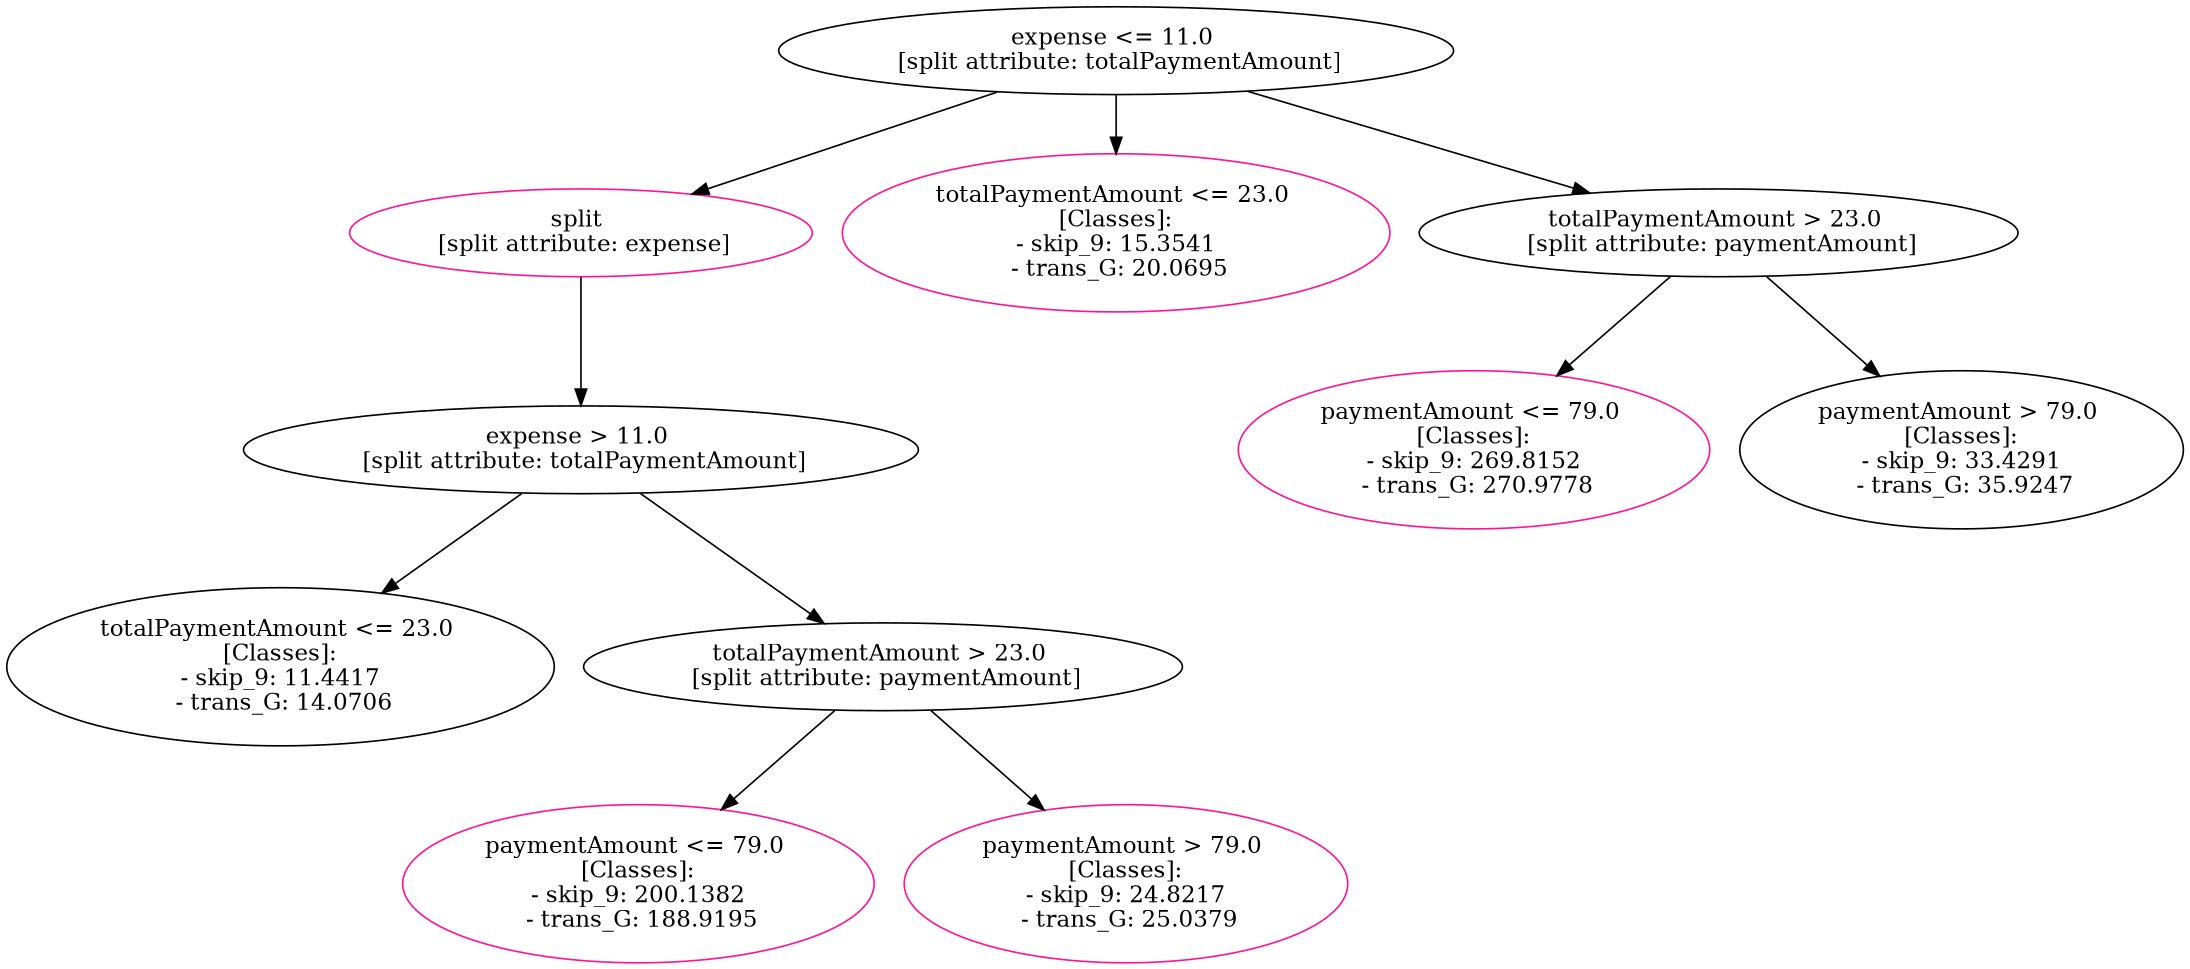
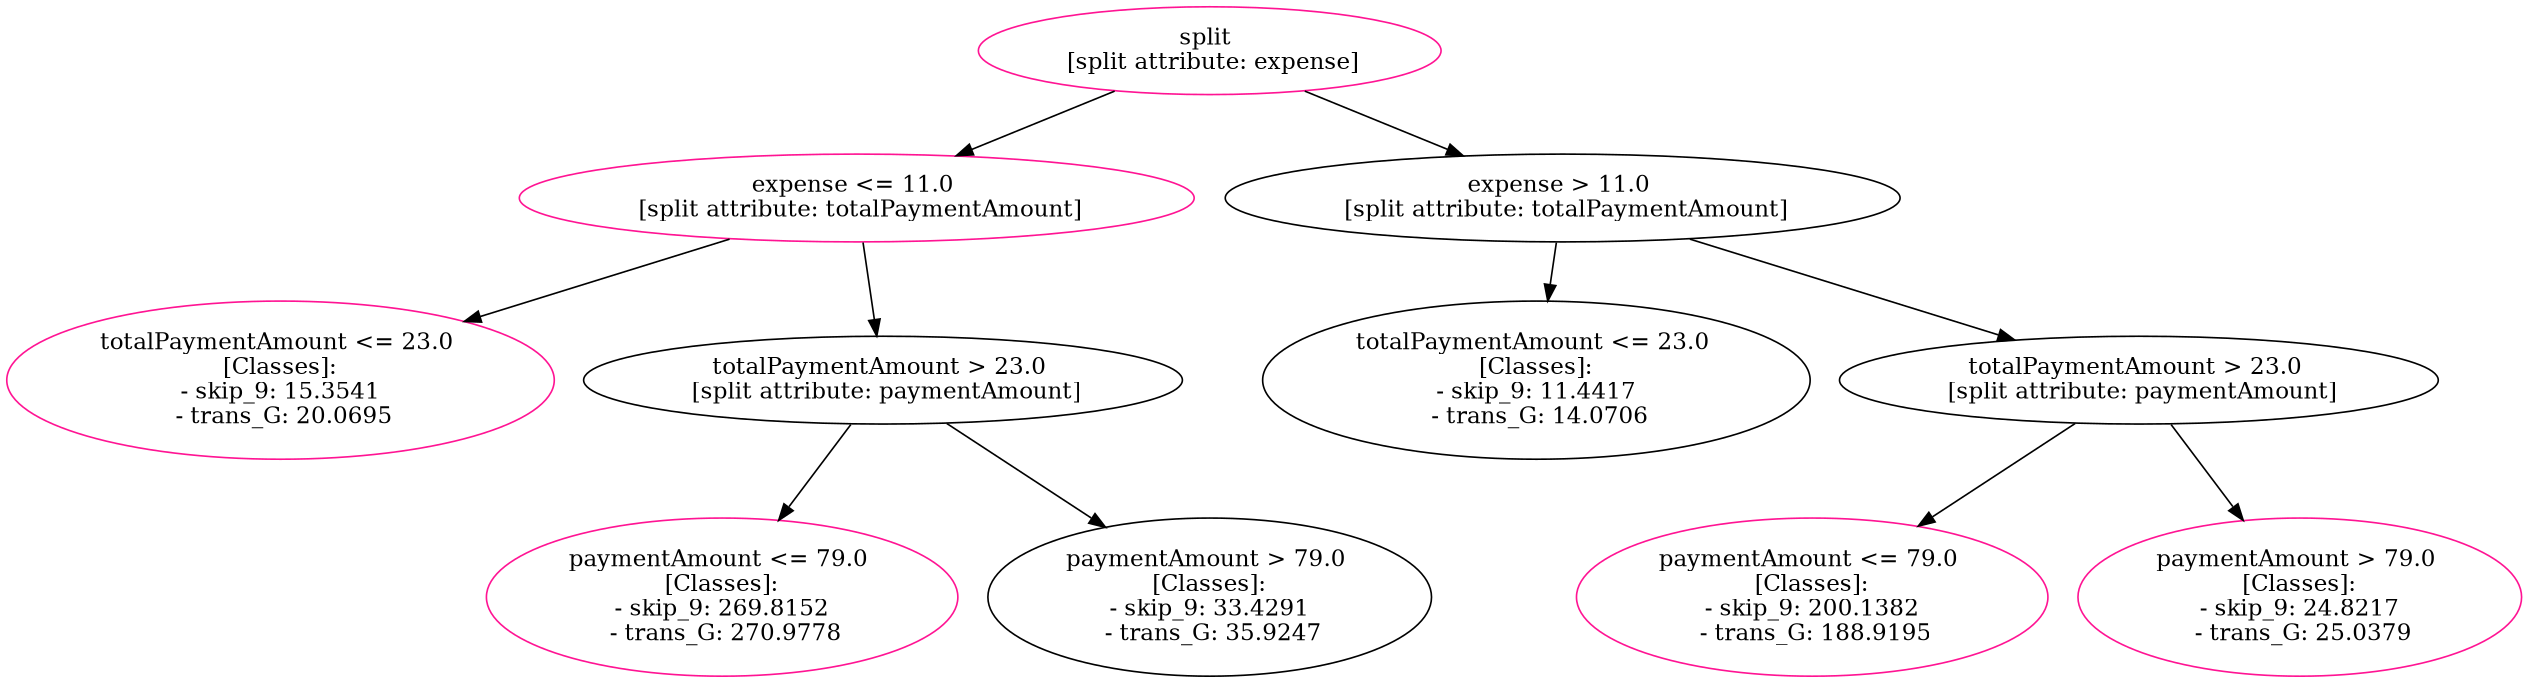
(1116, 51) -> (857, 198)
(853, 140) -> (1043, 120)
